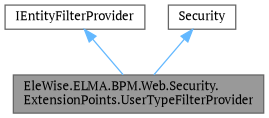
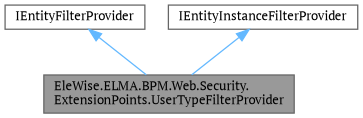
(202, 17) -> (263, 17)
